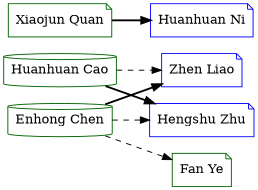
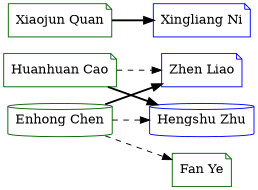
(202, 20) -> (202, 20)
(60, 70) -> (60, 70)
(202, 120) -> (202, 120)
